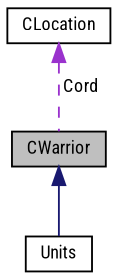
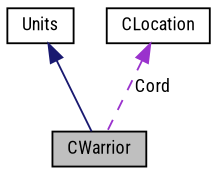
(59, 211) -> (74, 96)
